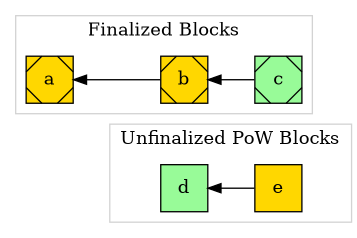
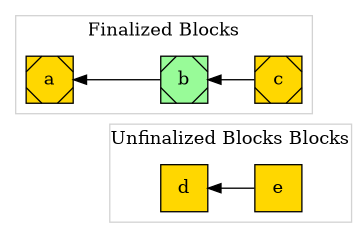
(184, 80) -> (184, 80)
(278, 80) -> (278, 80)
(231, 139) -> (231, 139)
(184, 188) -> (184, 188)
